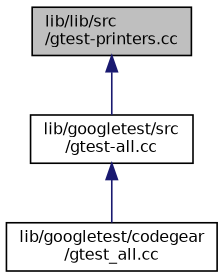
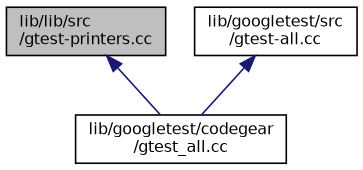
(112, 94) -> (139, 91)
